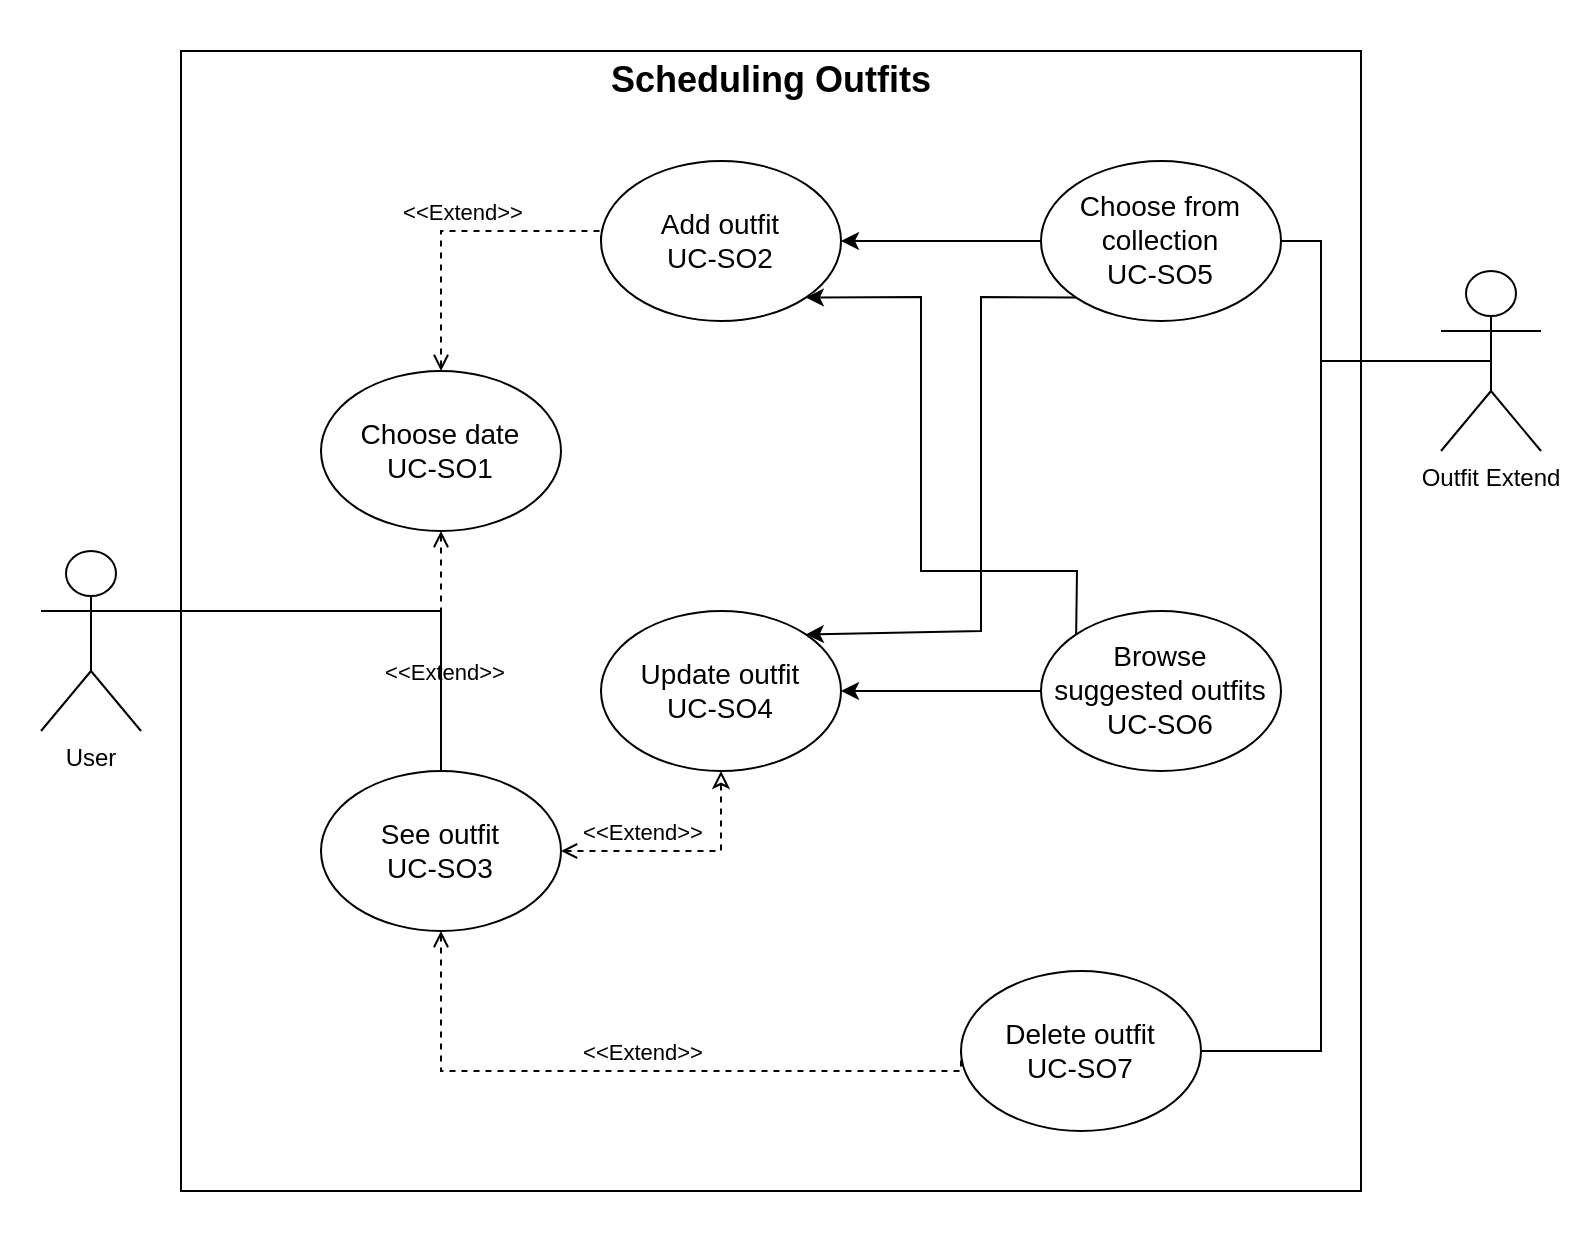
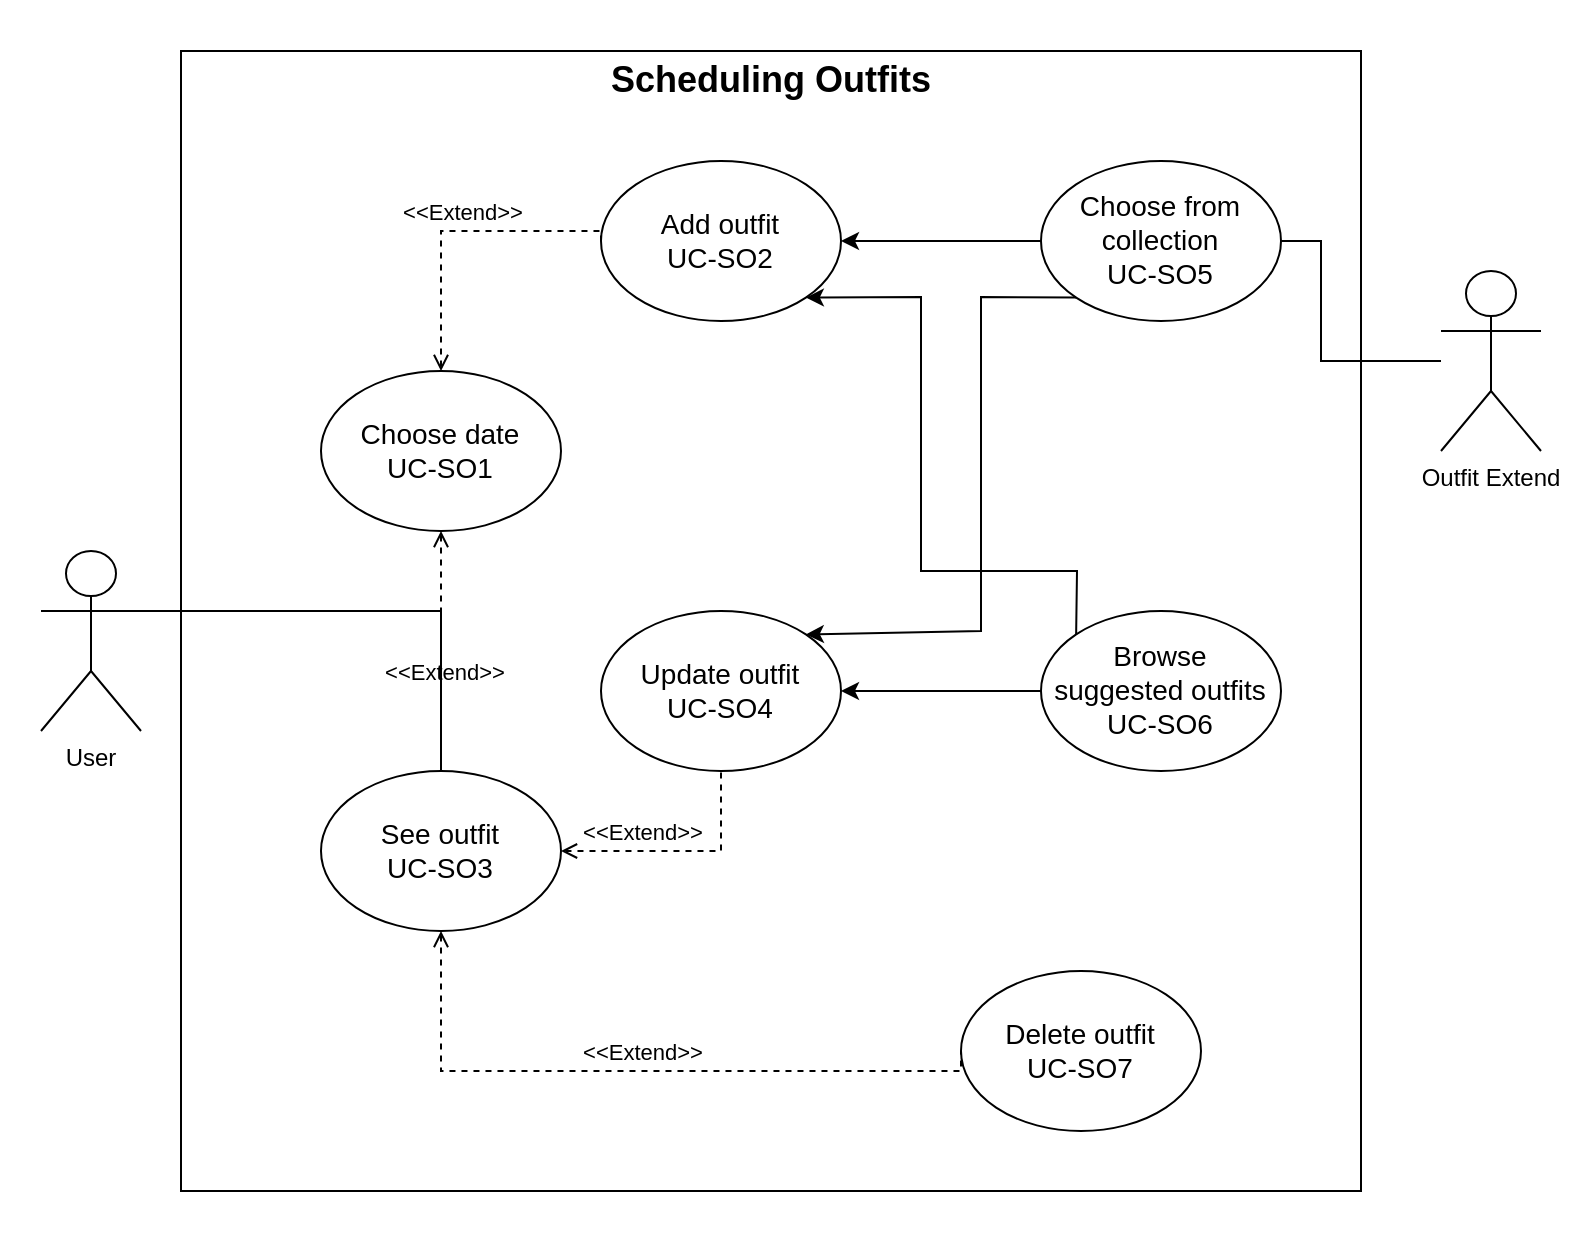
(1321, 767) -> none
(721, 786) -> (721, 780)
